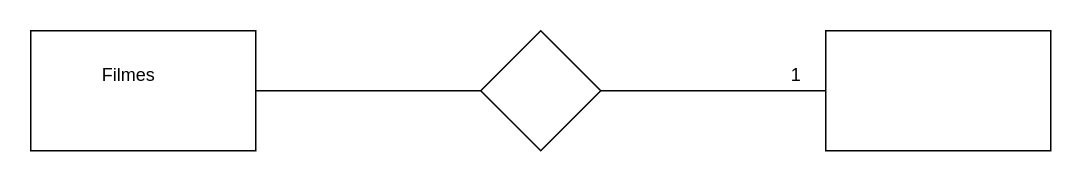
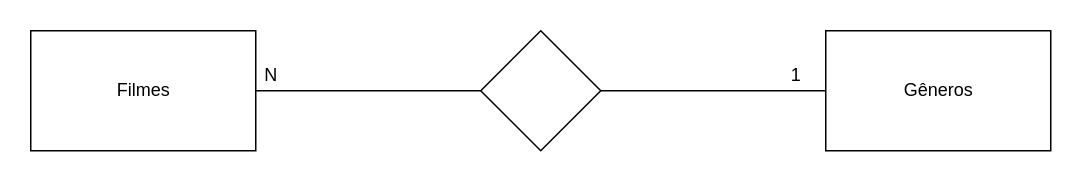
(128, 76) -> (143, 91)
none -> (271, 76)
none -> (938, 91)
